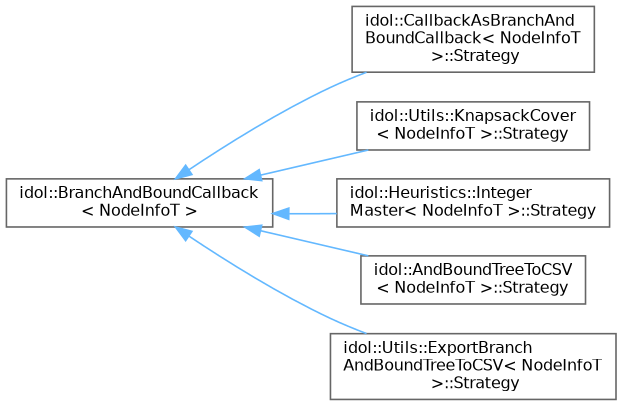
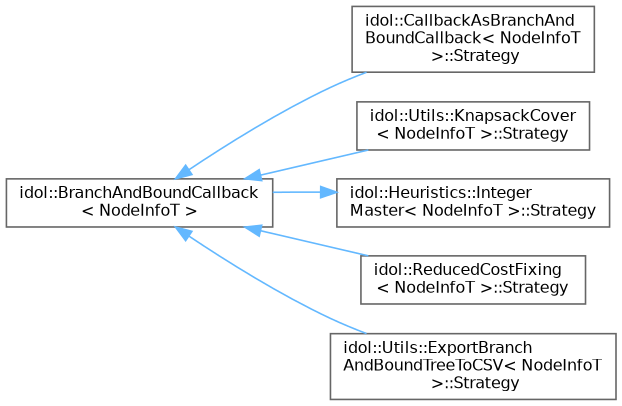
(313, 214) -> (296, 192)
(473, 280) -> (473, 280)
